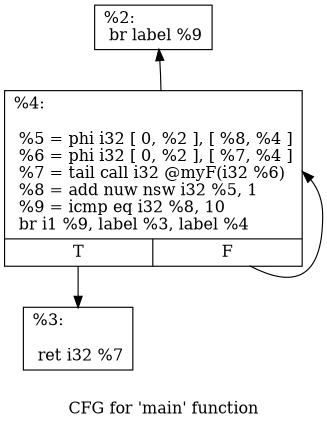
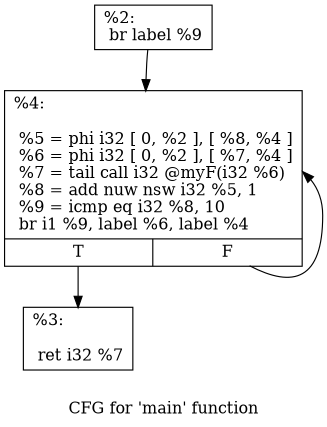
(161, 76) -> (147, 64)
(132, 225) -> (132, 225)
